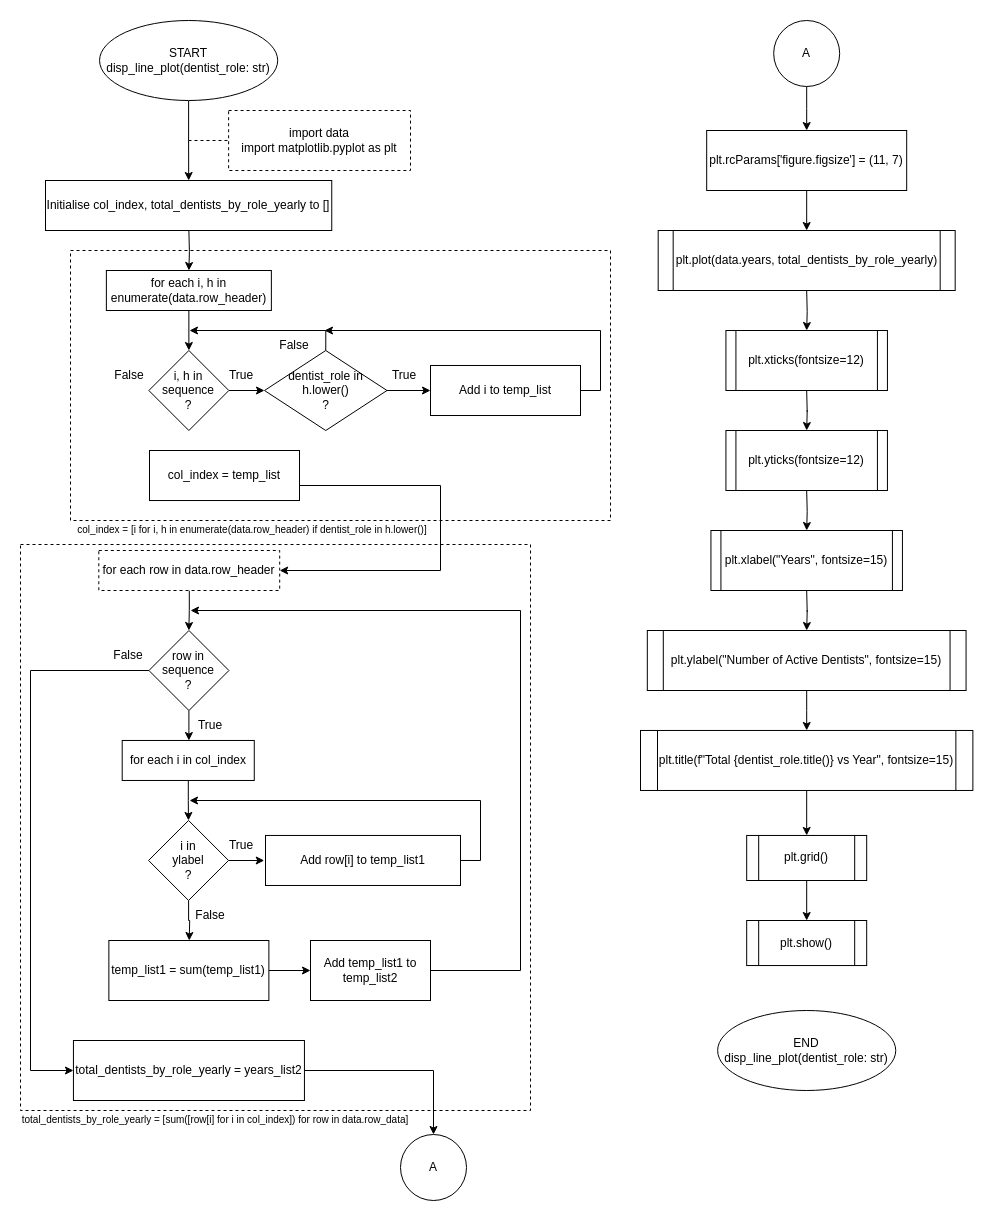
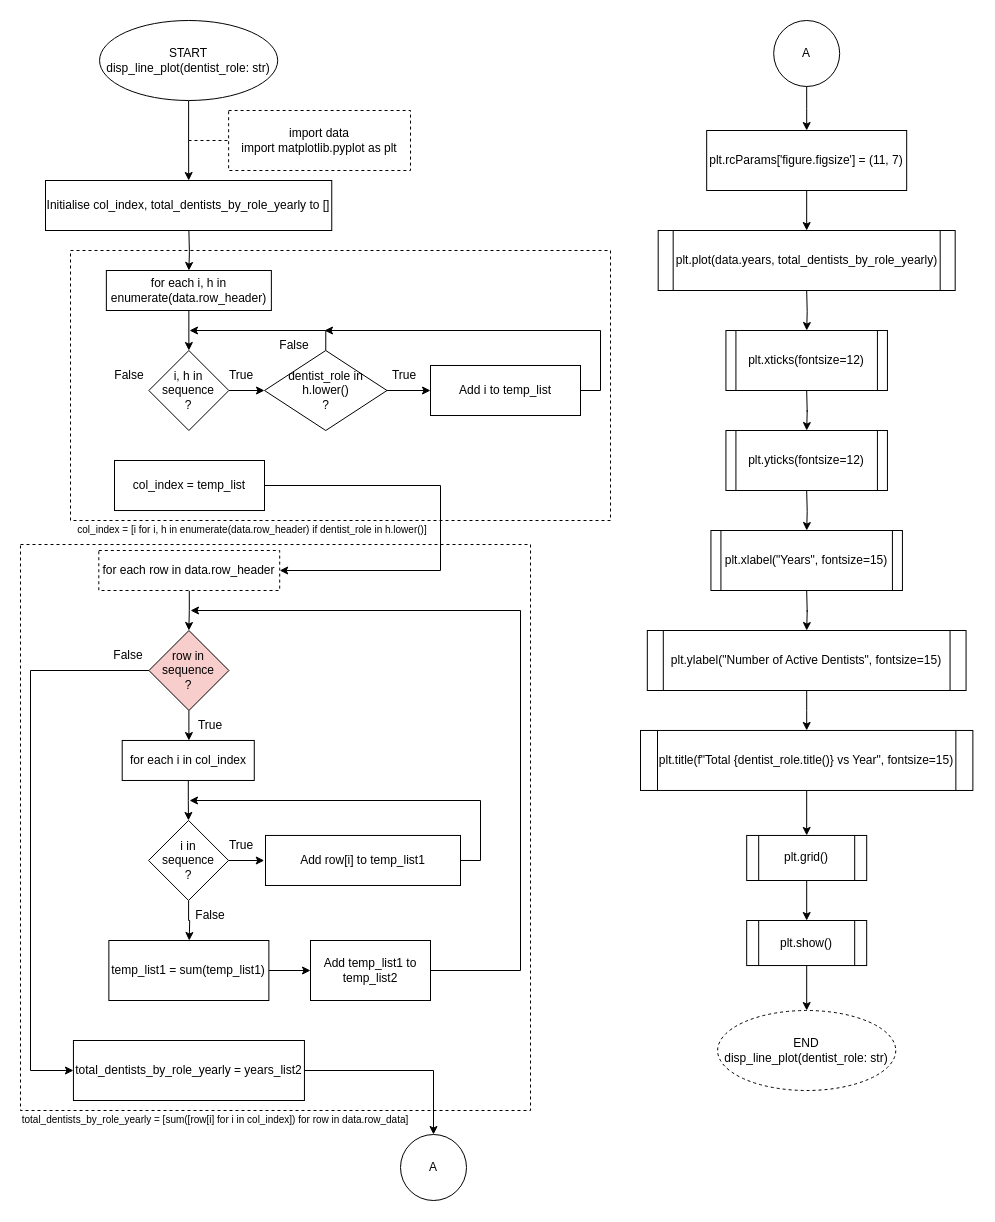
(225, 476) -> (190, 486)
(189, 671) -> (189, 671)
(189, 861) -> (189, 861)
none -> (807, 985)
(807, 1051) -> (807, 1051)
